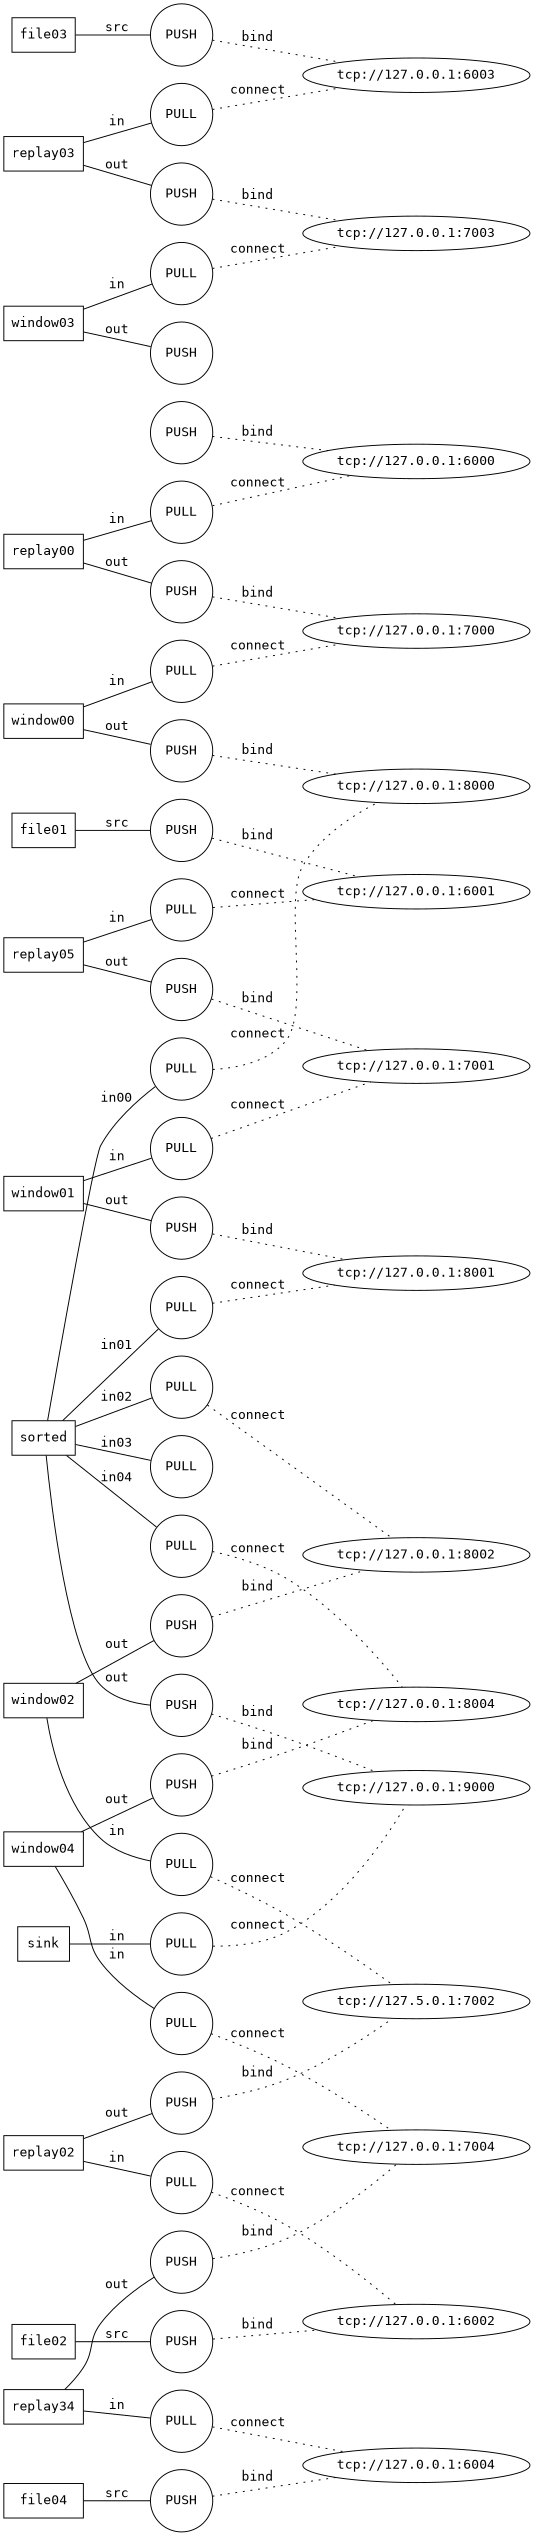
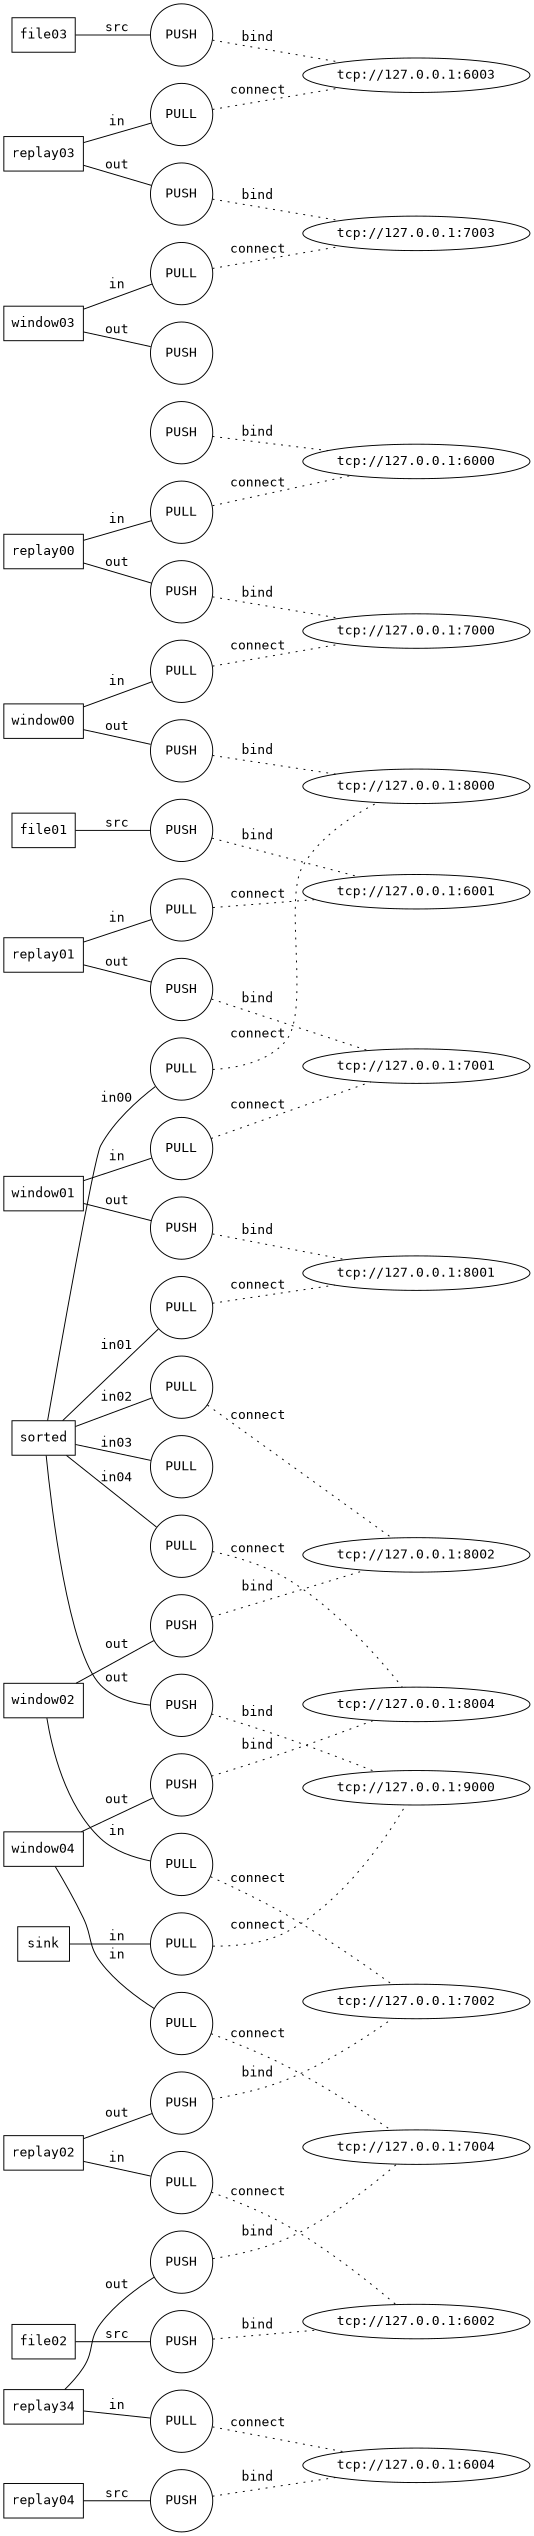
(44, 955) -> (44, 955)
(416, 2001) -> (416, 2001)
(44, 2501) -> (44, 2501)
